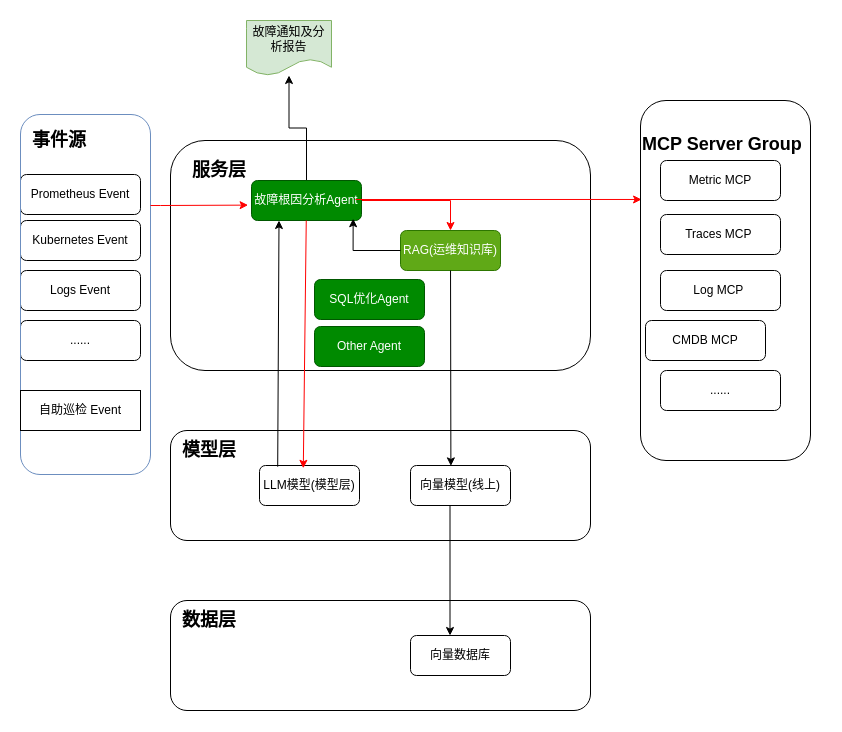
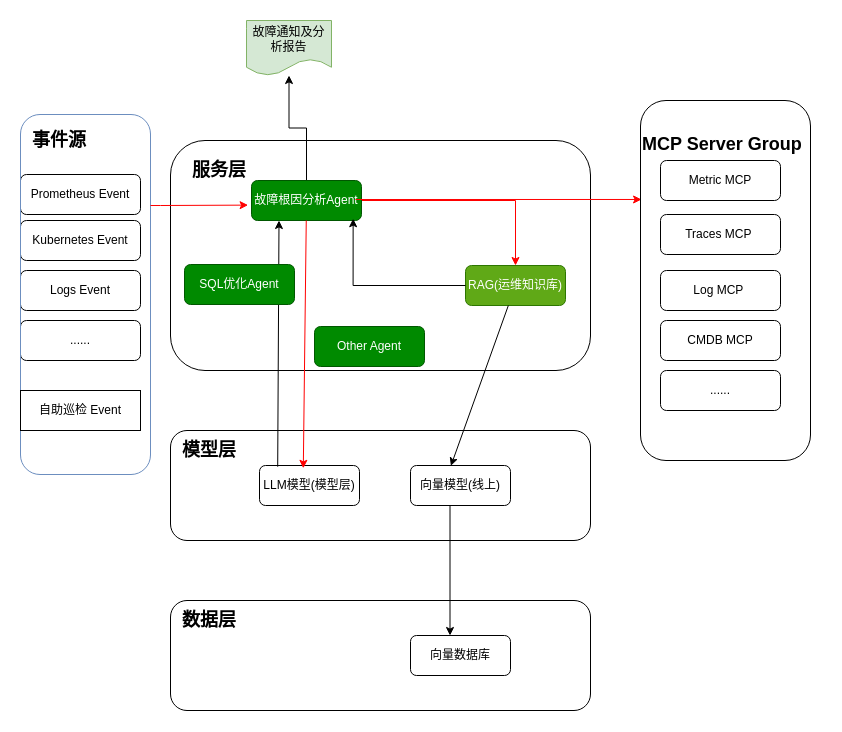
(451, 251) -> (516, 286)
(370, 300) -> (240, 285)
(706, 341) -> (721, 341)
